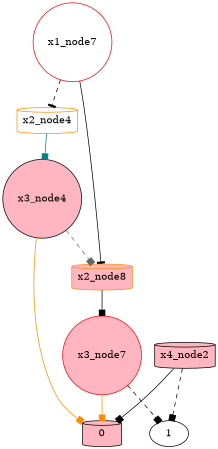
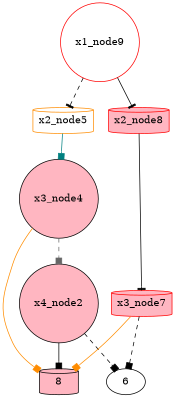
(73, 42) -> (100, 42)
(47, 121) -> (63, 121)
(77, 244) -> (59, 247)
(102, 277) -> (139, 121)
(102, 299) -> (140, 210)
(102, 355) -> (142, 303)
(185, 355) -> (59, 303)
(102, 434) -> (59, 382)
(169, 434) -> (126, 382)
